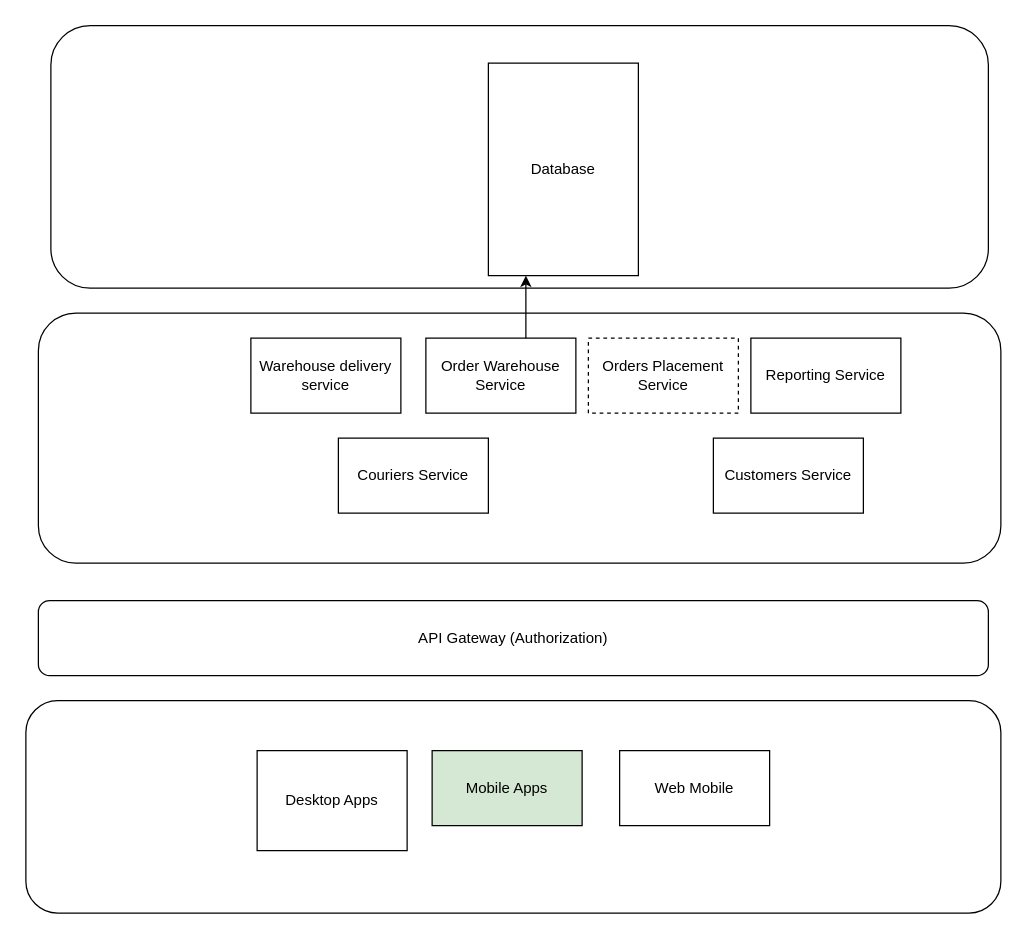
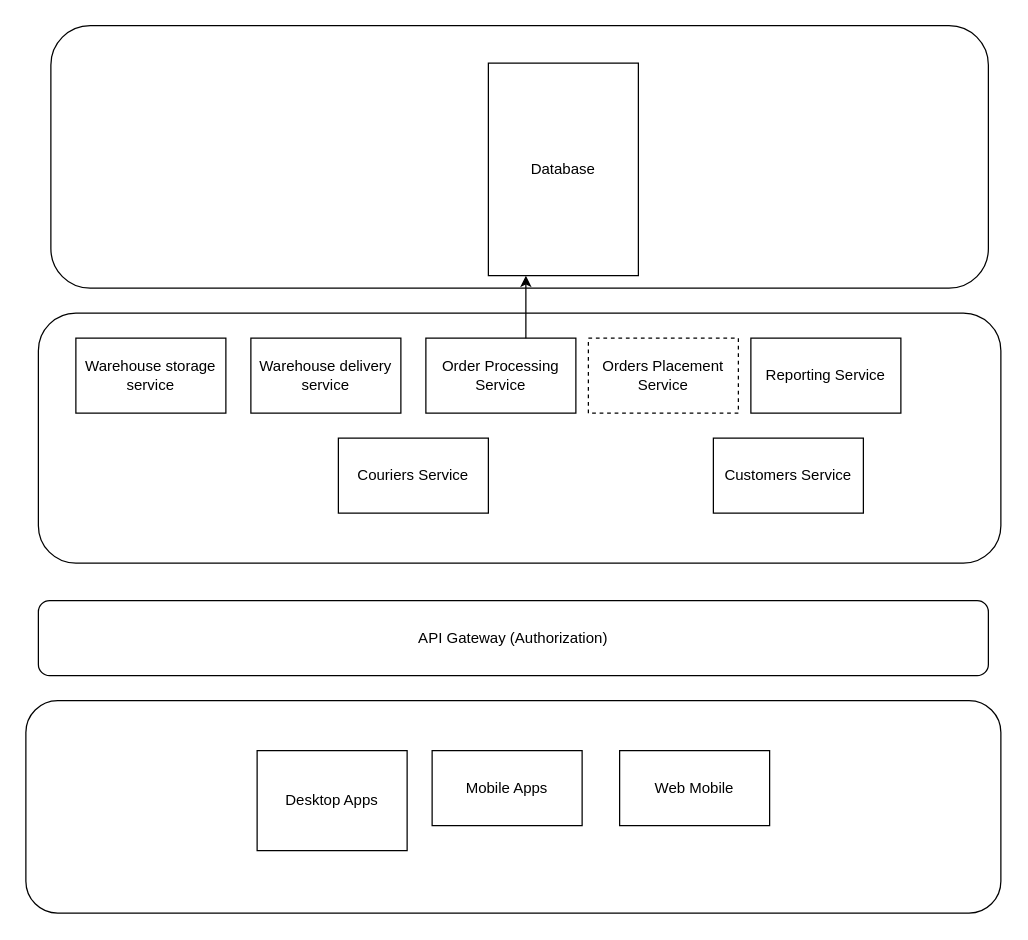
none -> (151, 376)
(501, 376) -> (501, 376)
(507, 788) -> (507, 788)
